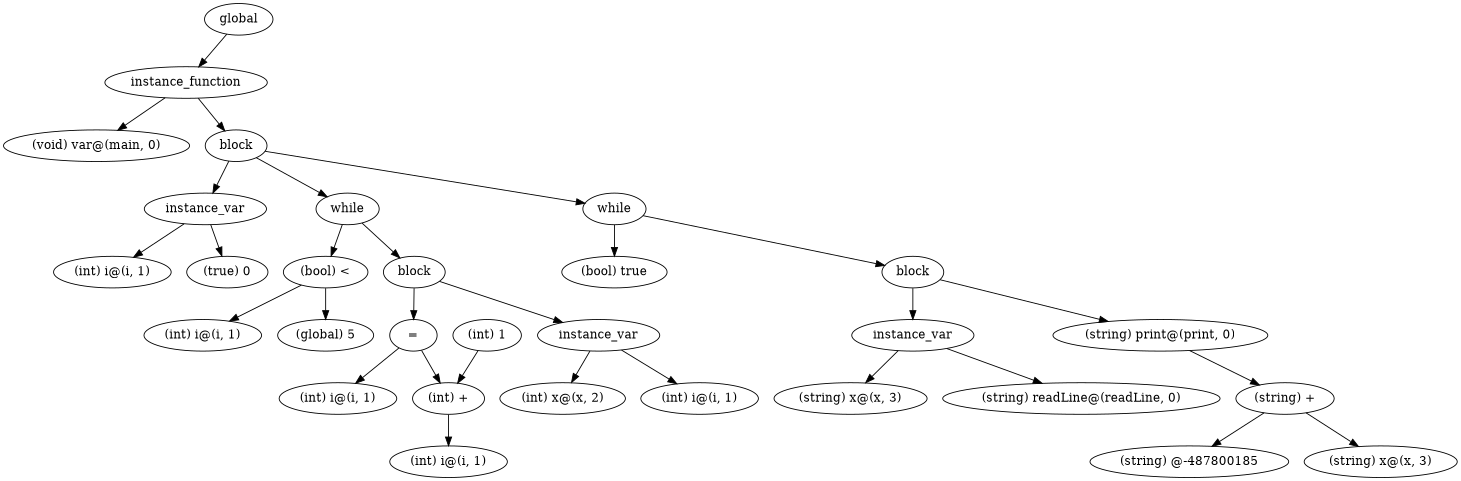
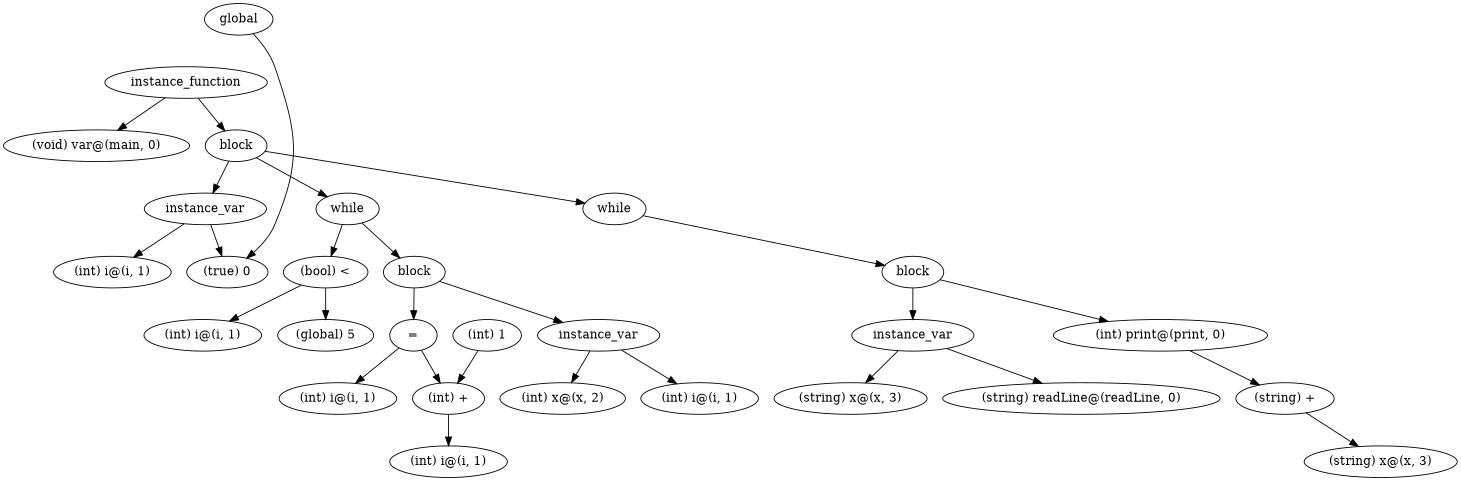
(216, 47) -> (293, 144)
(614, 272) -> none
(1160, 335) -> (1160, 335)
(1189, 462) -> none
